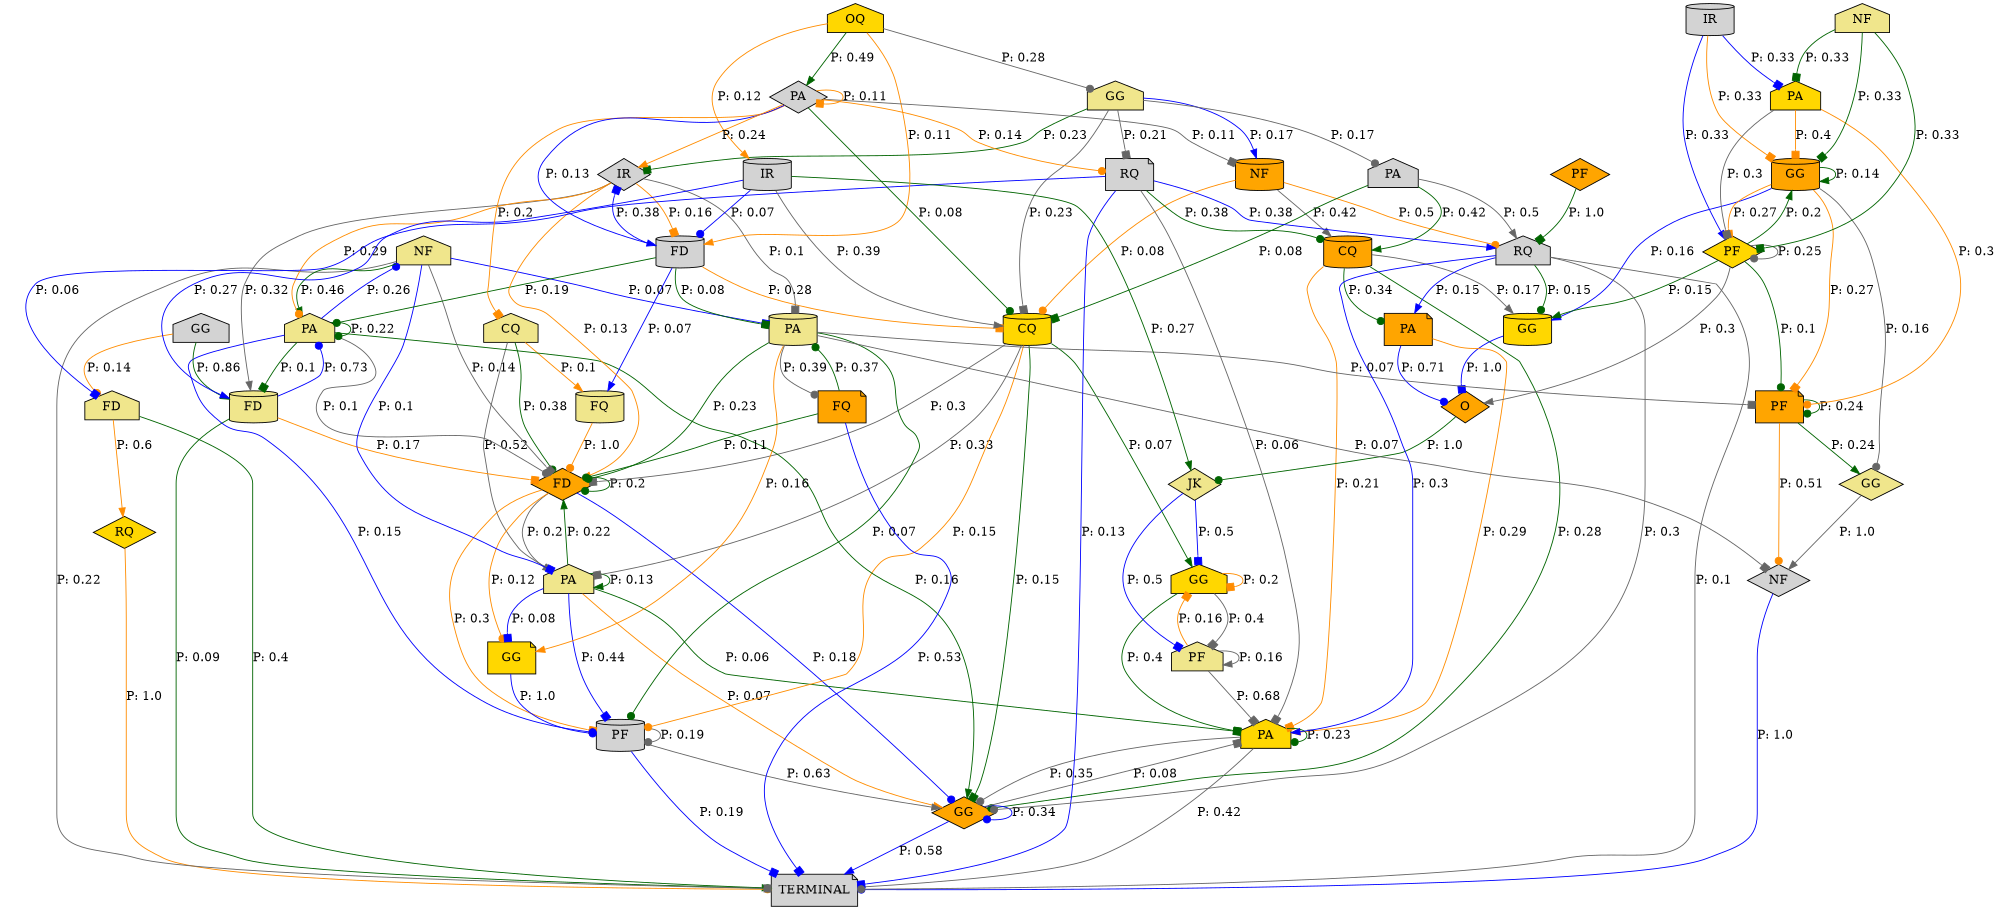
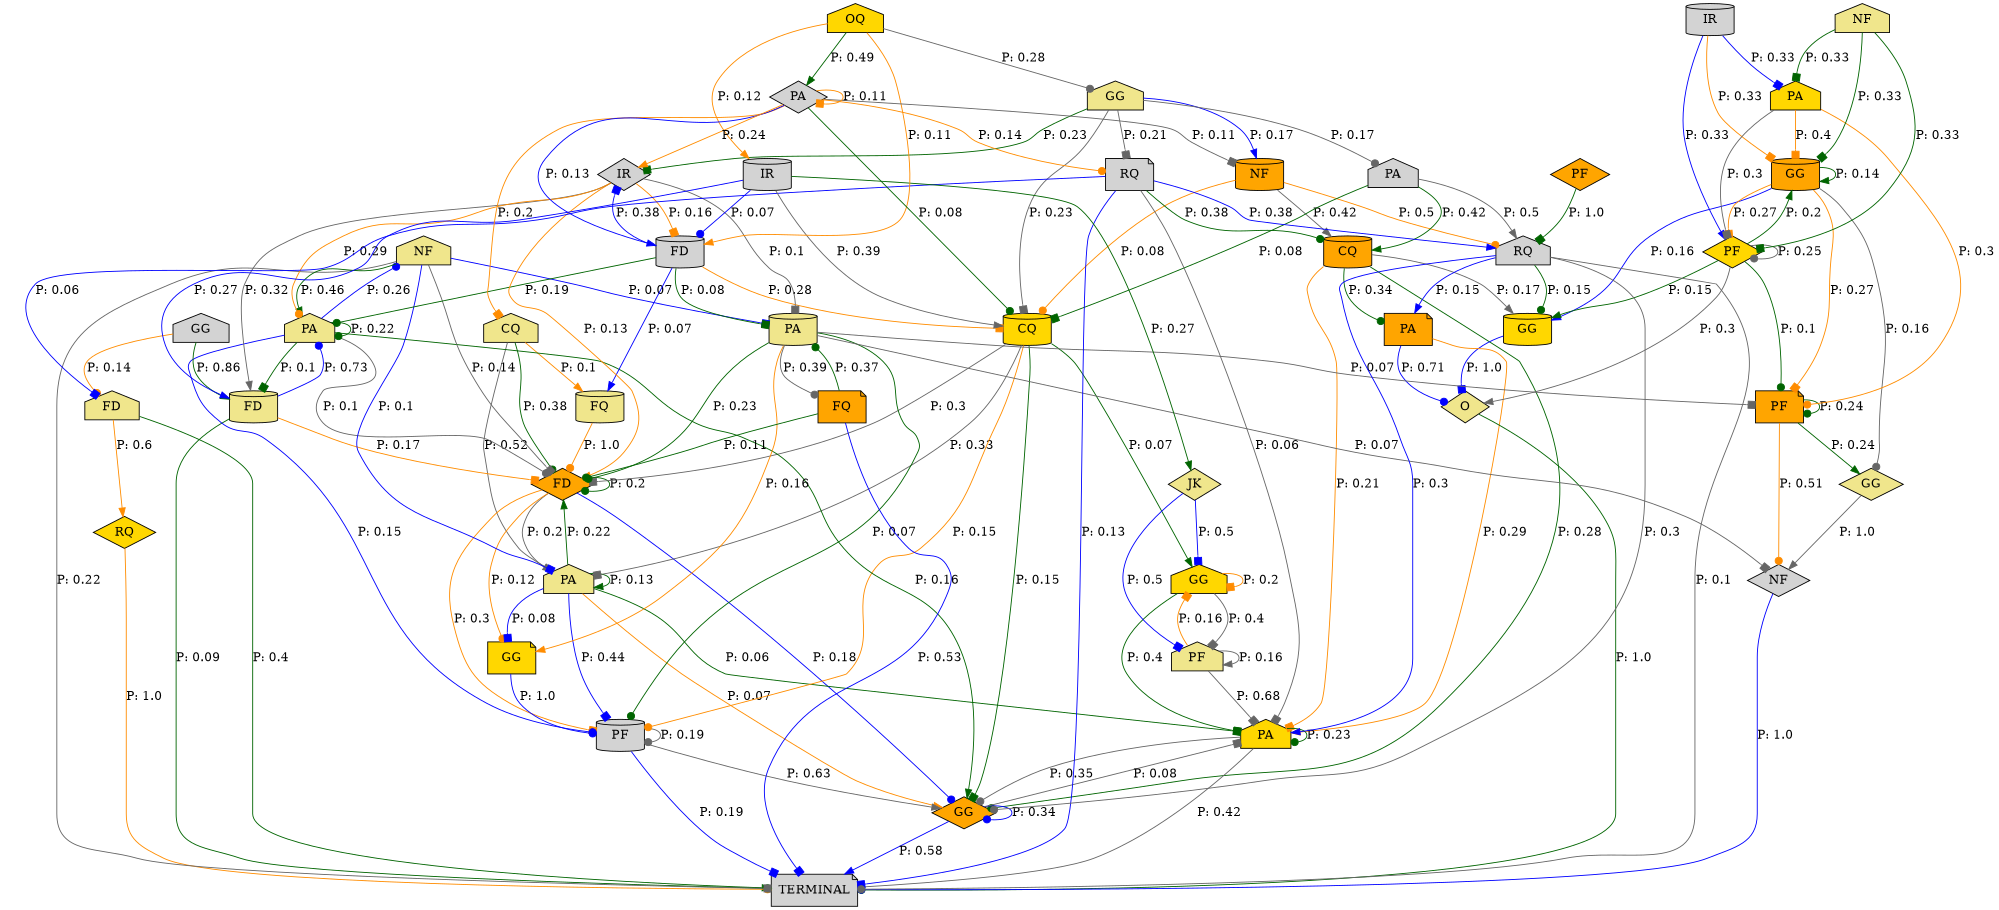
(1465, 407) -> (1465, 407)
(1344, 462) -> (1508, 860)
